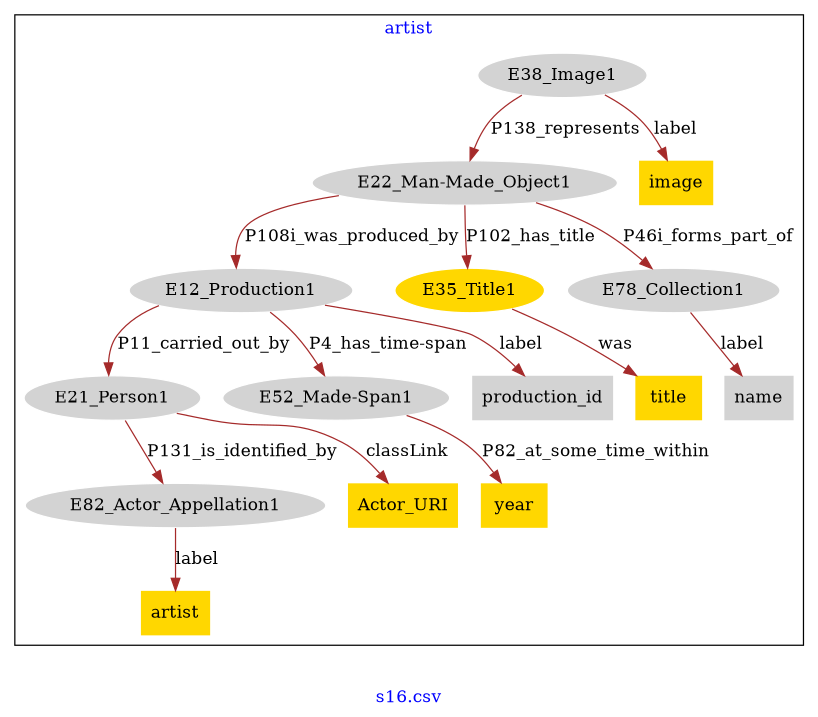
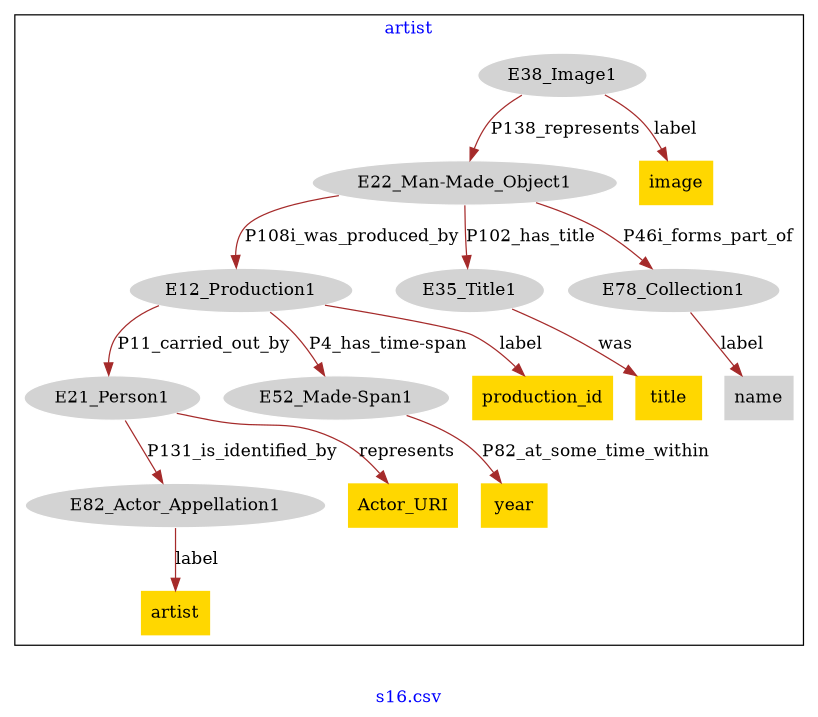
(470, 290) -> (470, 290)
(543, 398) -> (543, 398)
(407, 452) -> (407, 452)
